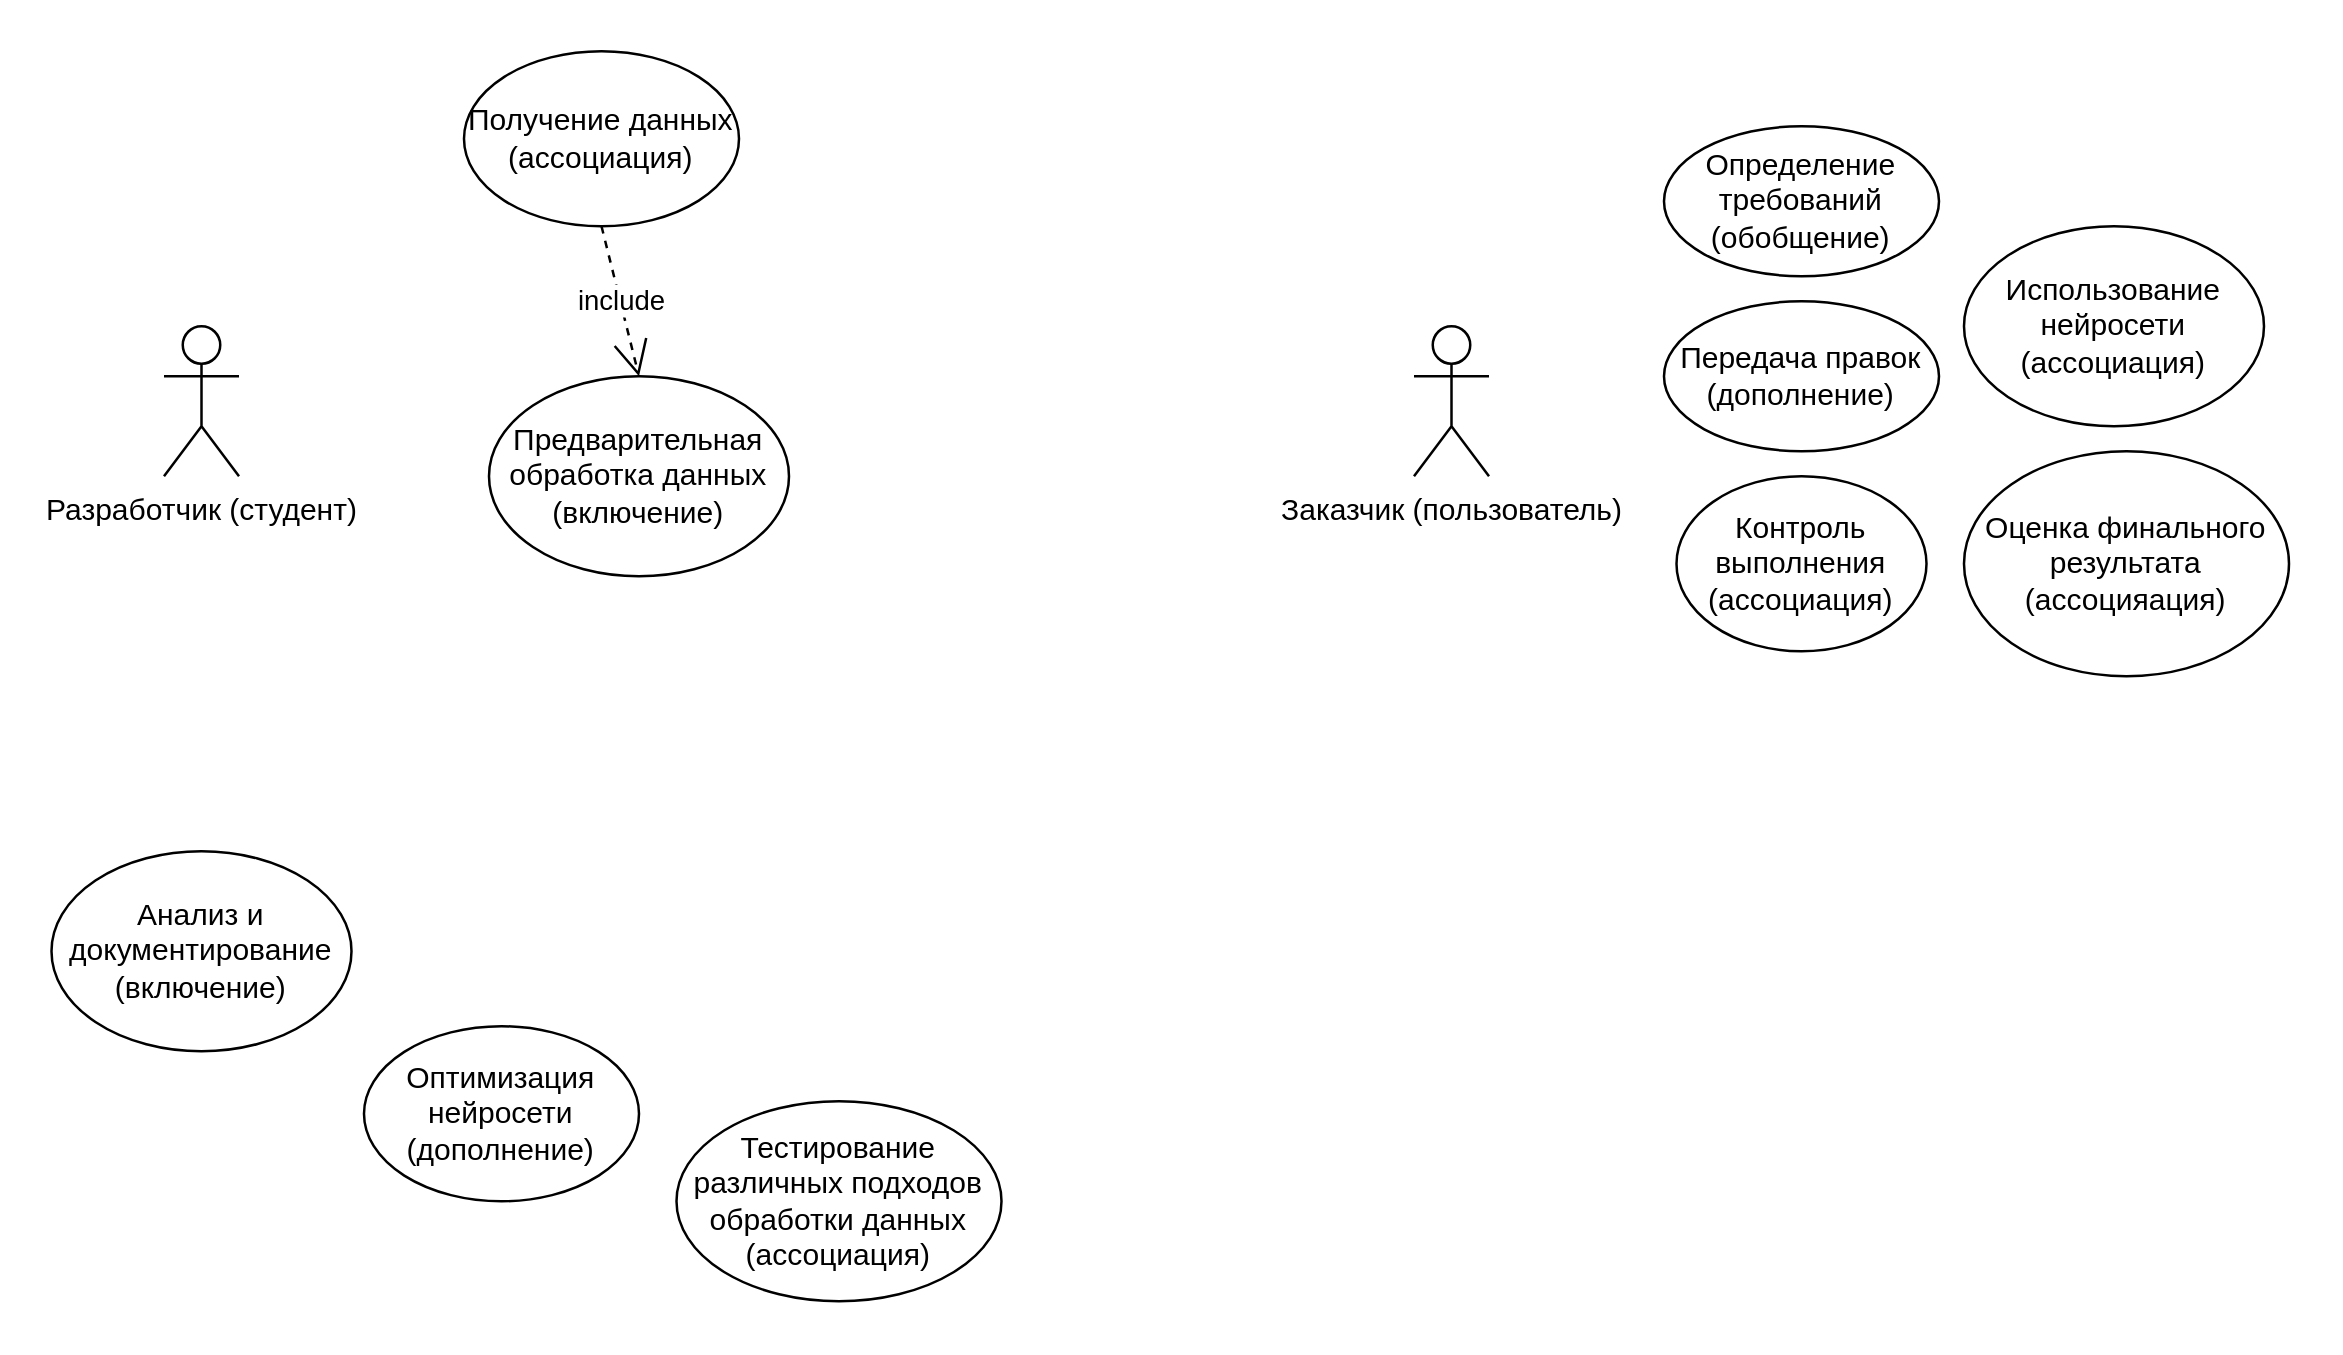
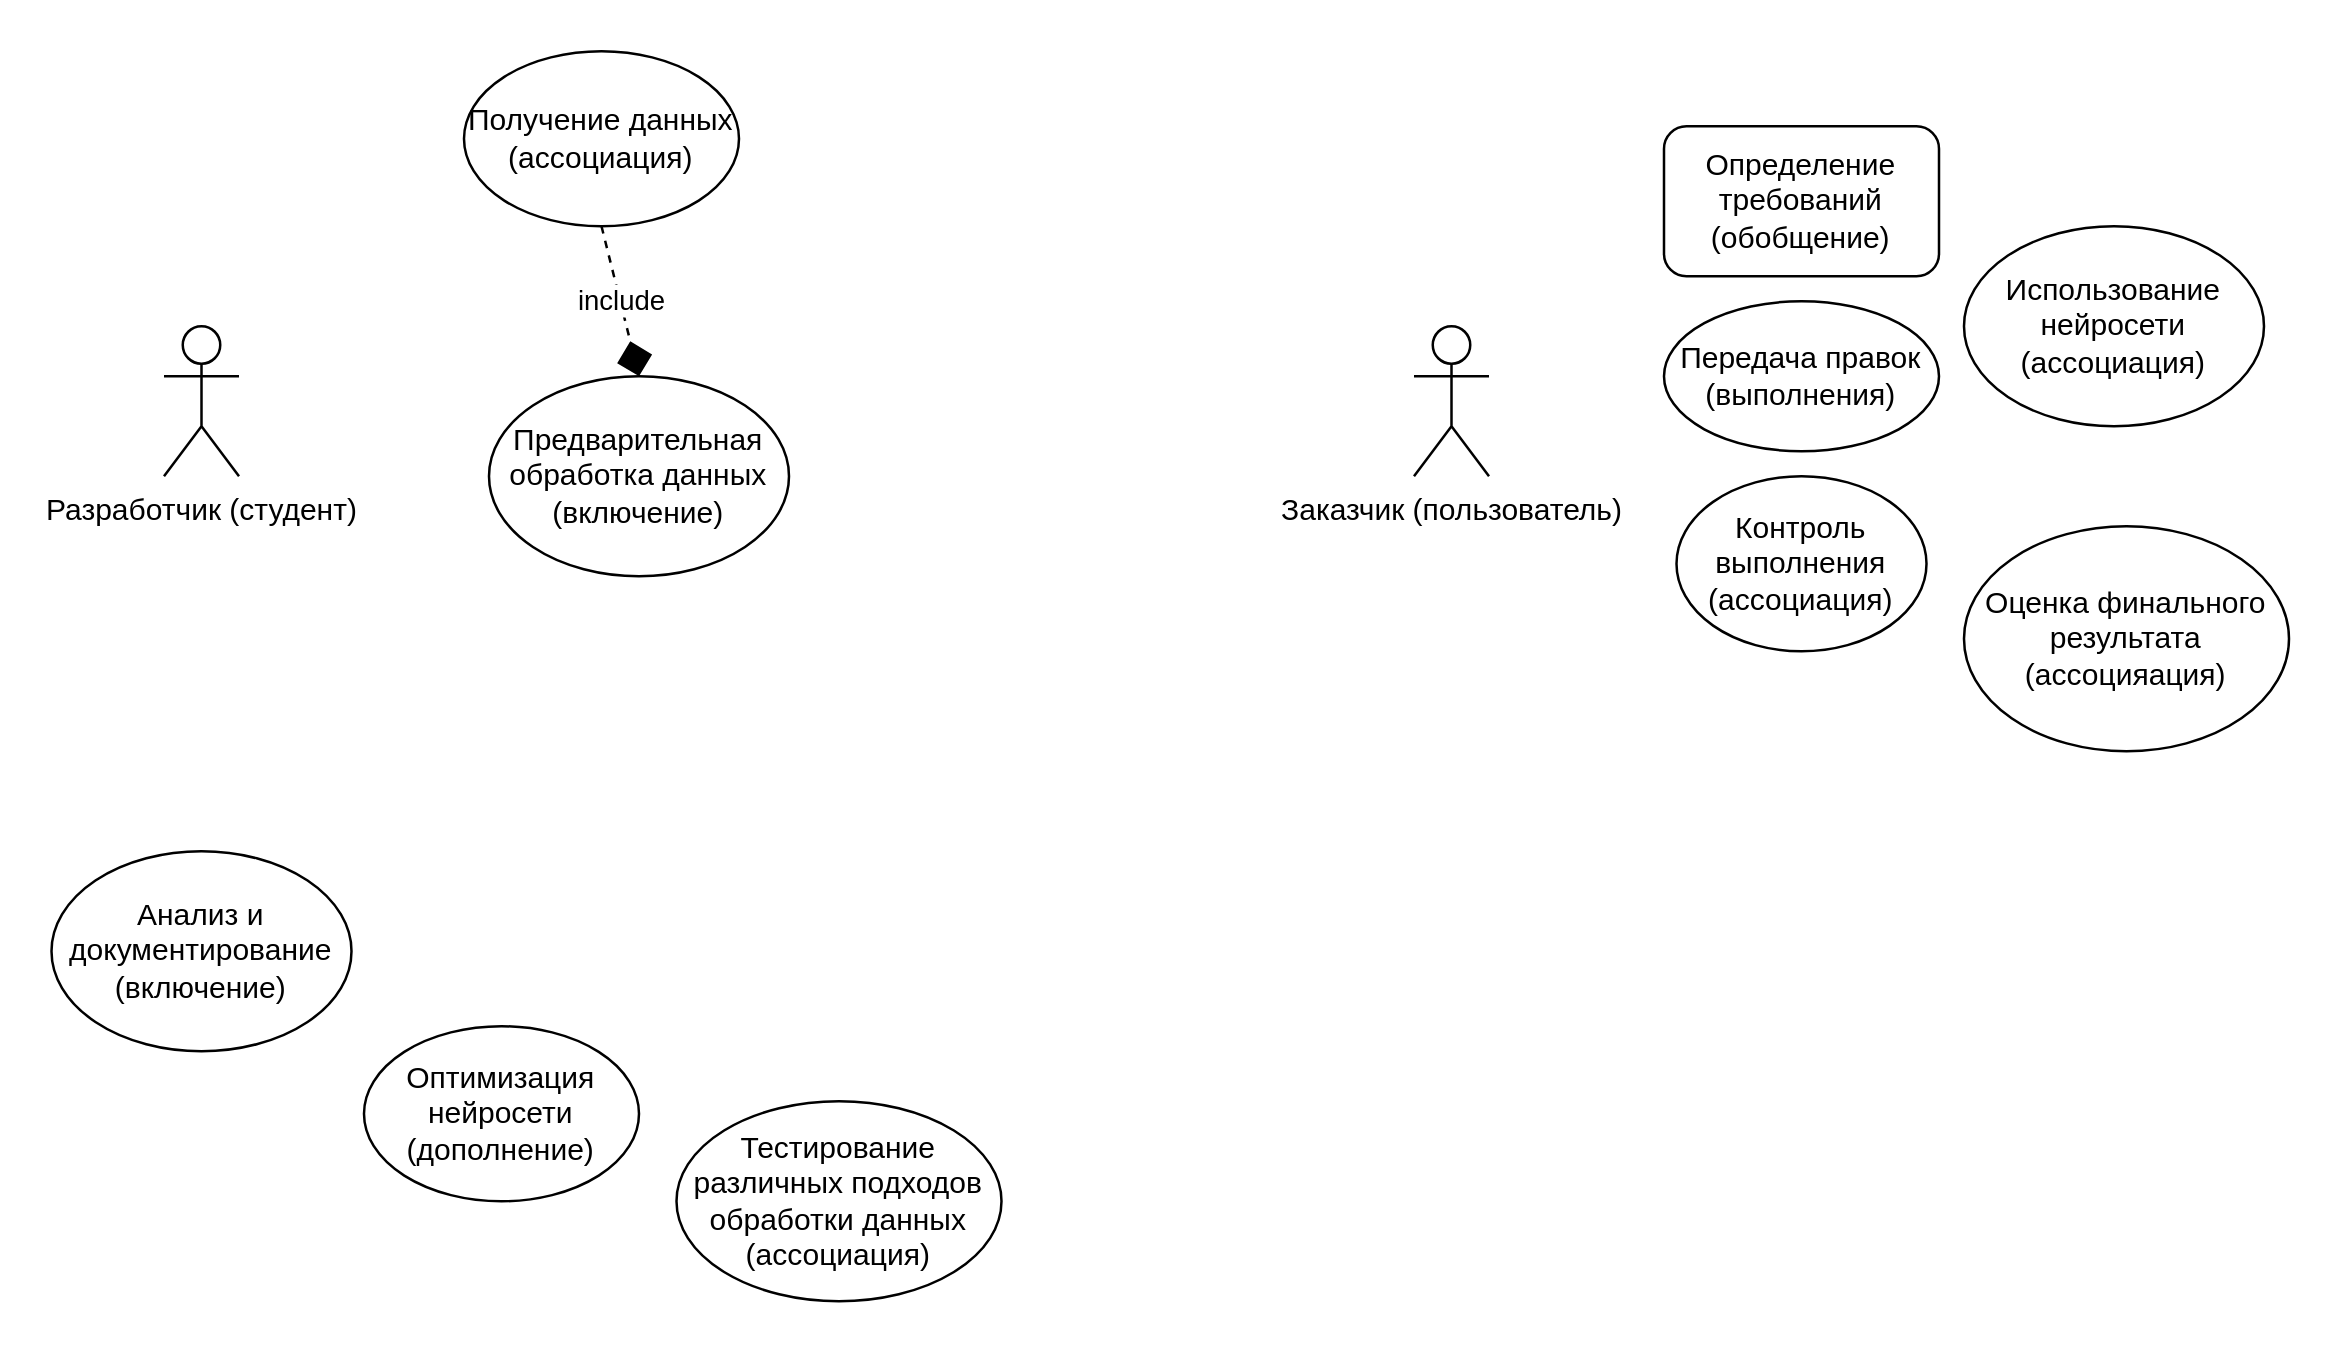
(1801, 201) -> (1801, 201)
(633, 354) -> (630, 341)
(1801, 376) -> (1801, 376)
(2126, 564) -> (2126, 639)
